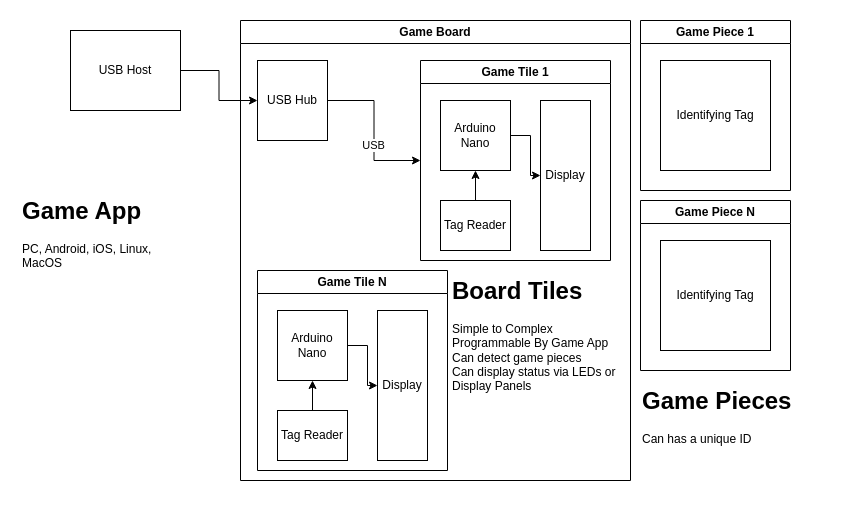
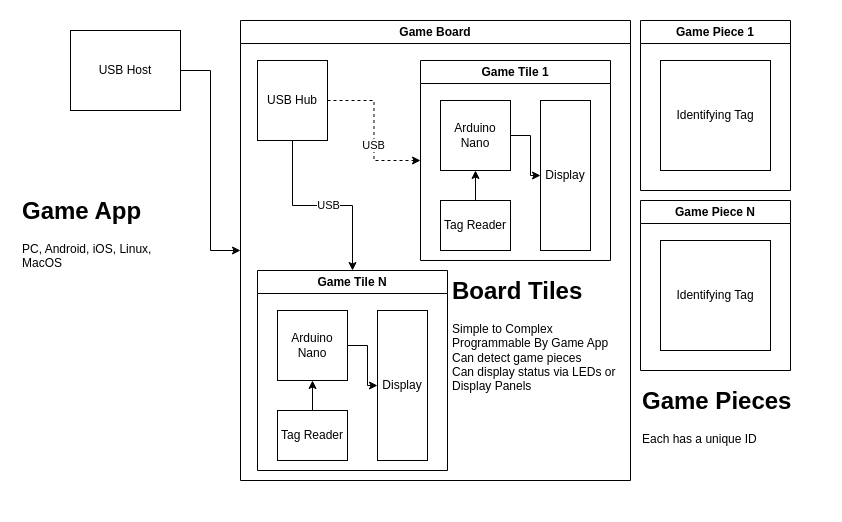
(219, 96) -> (211, 171)
(370, 101) -> (370, 101)
none -> (319, 206)
(699, 402) -> (702, 402)
